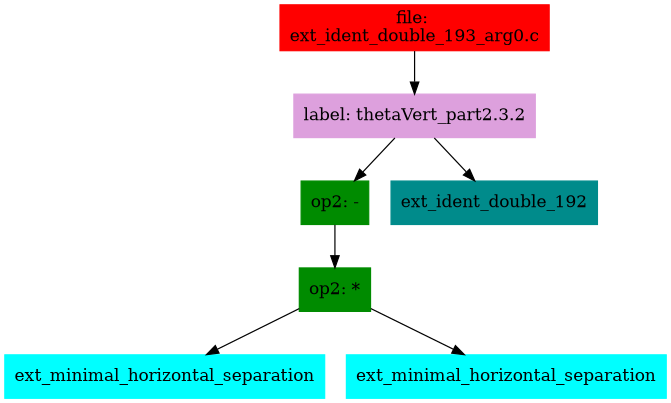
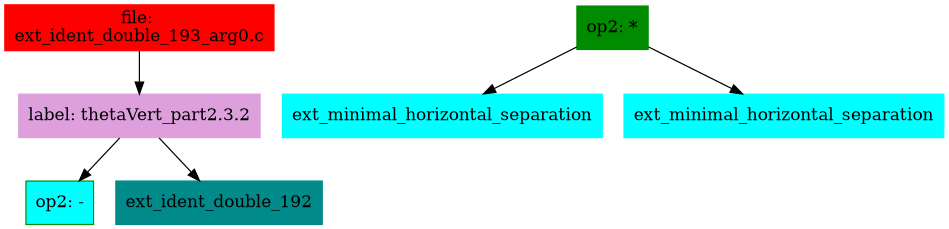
(335, 203) -> (60, 203)
(335, 240) -> none
